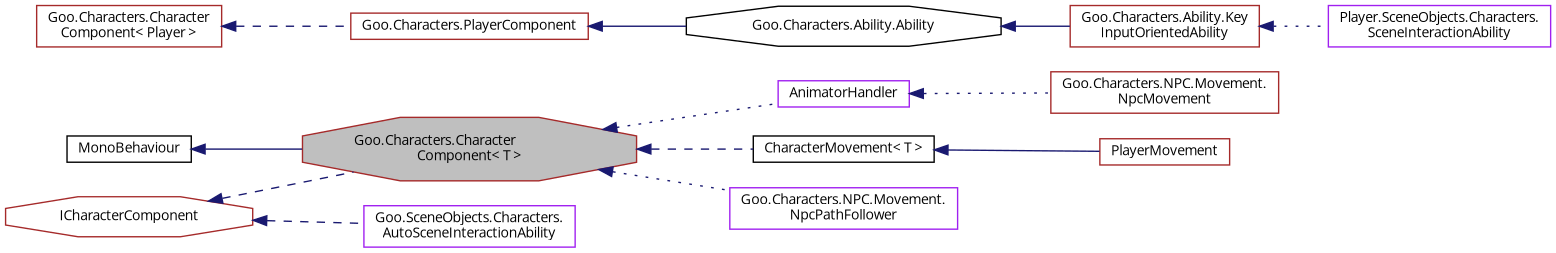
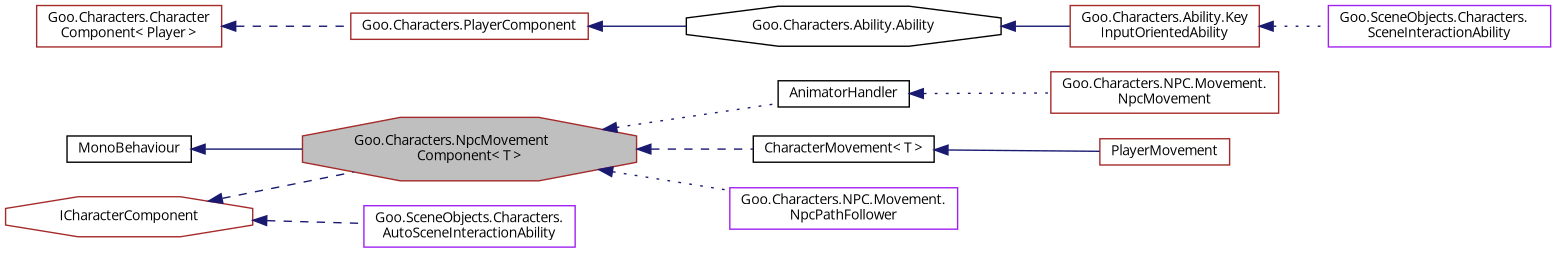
(1440, 26) -> (1440, 26)
(844, 94) -> (844, 94)
(470, 149) -> (470, 149)
